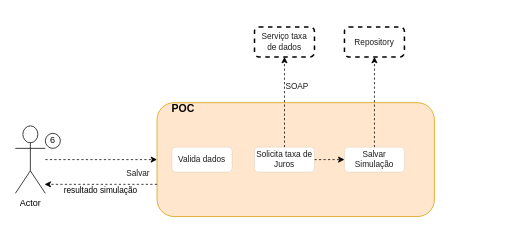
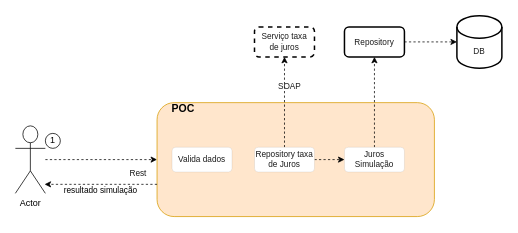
(285, 42) -> (285, 42)
(375, 42) -> (375, 42)
none -> (450, 42)
none -> (480, 42)
(297, 86) -> (290, 86)
(53, 141) -> (53, 141)
(285, 159) -> (285, 159)
(375, 159) -> (375, 159)
(138, 173) -> (138, 173)
